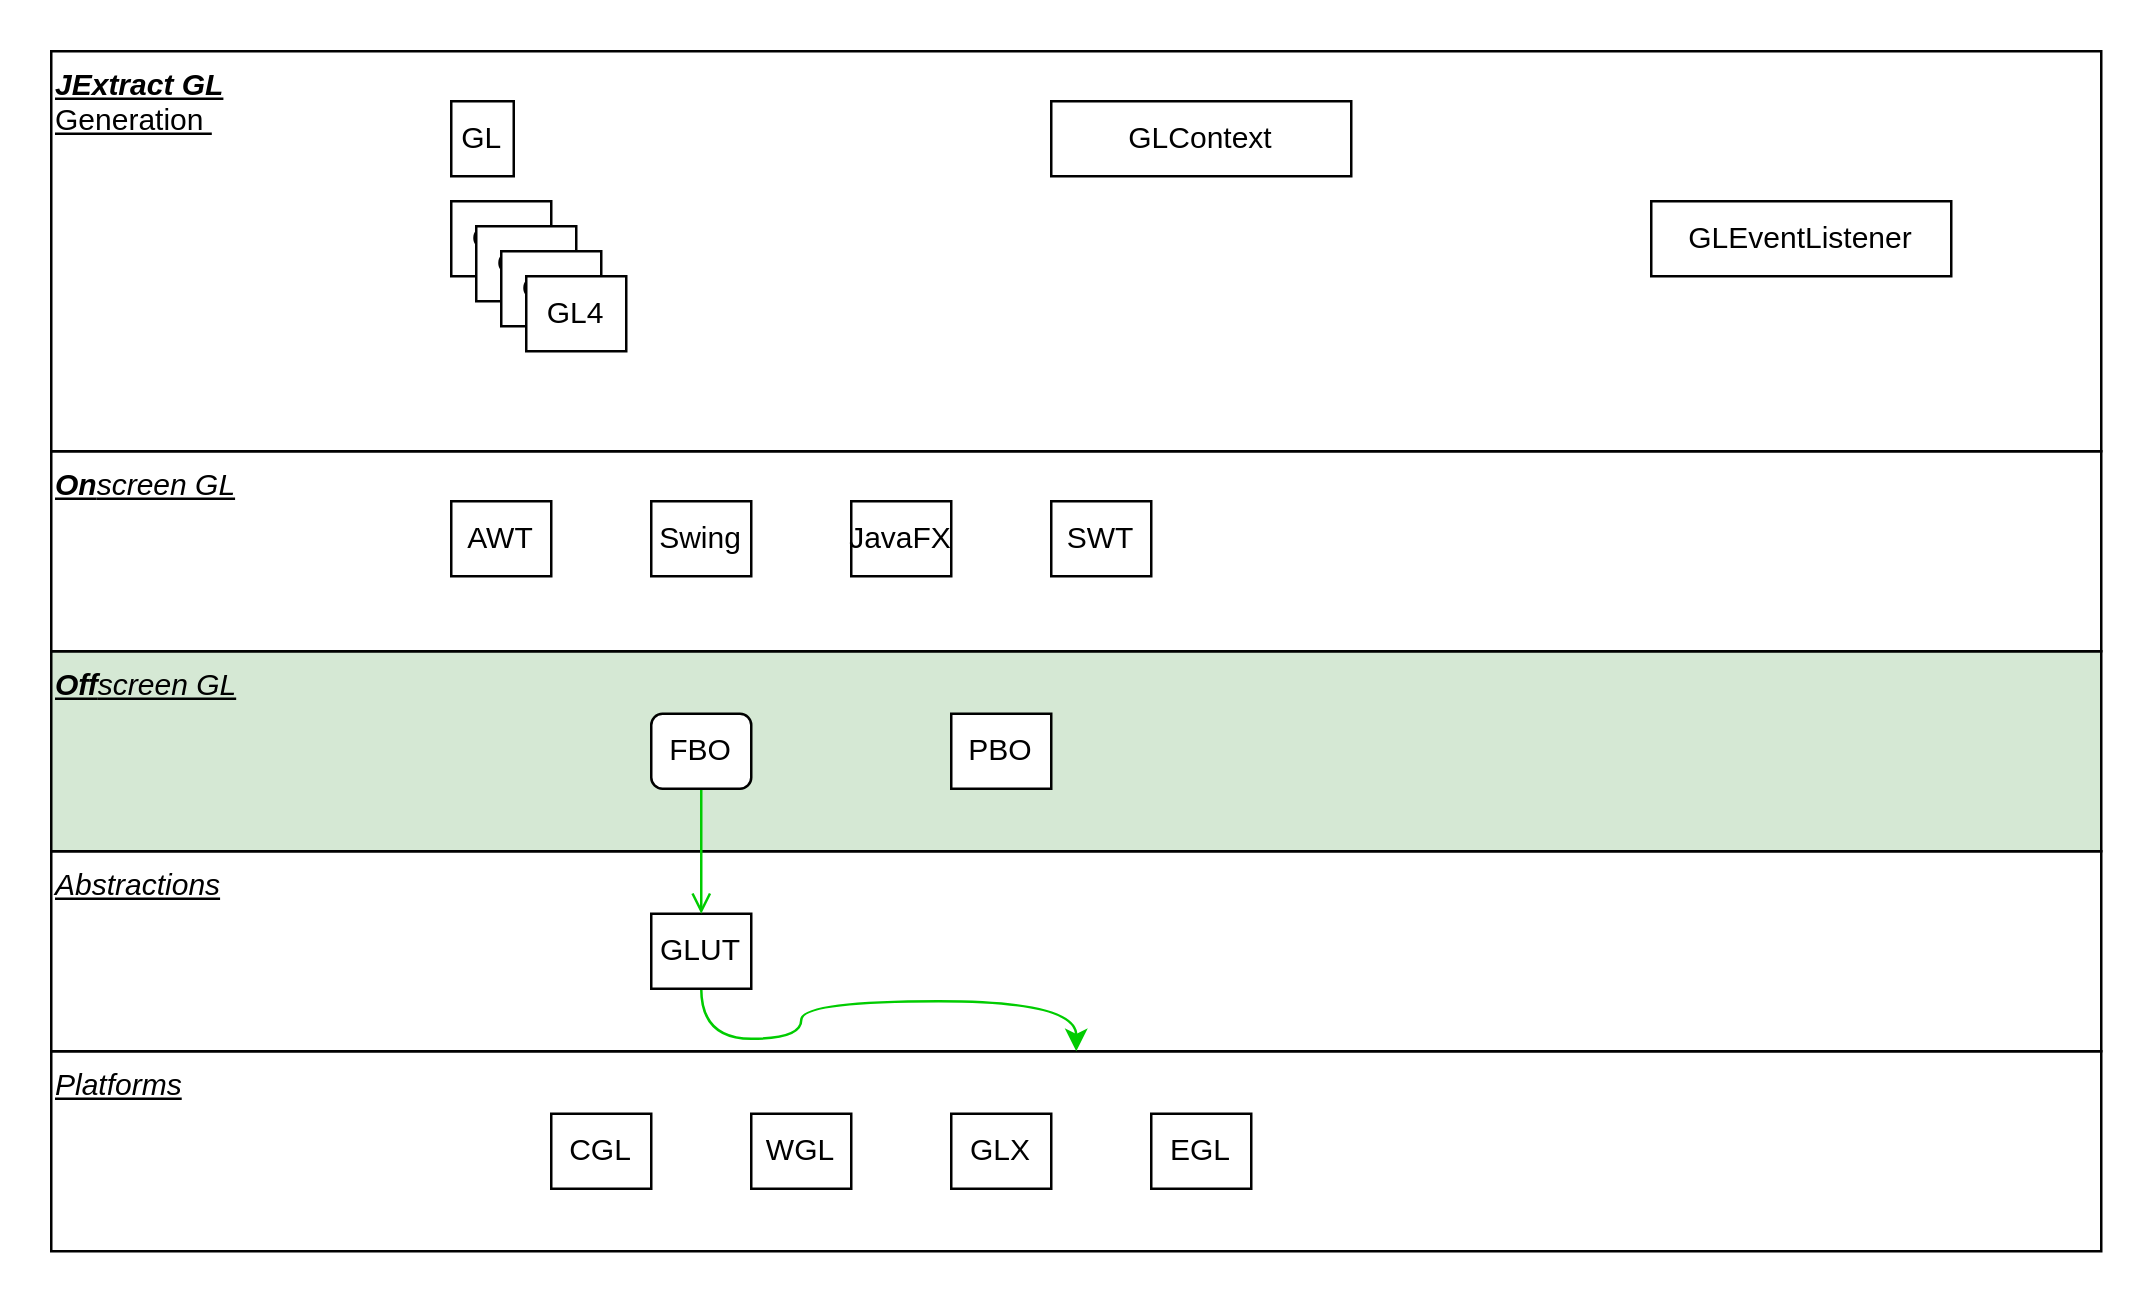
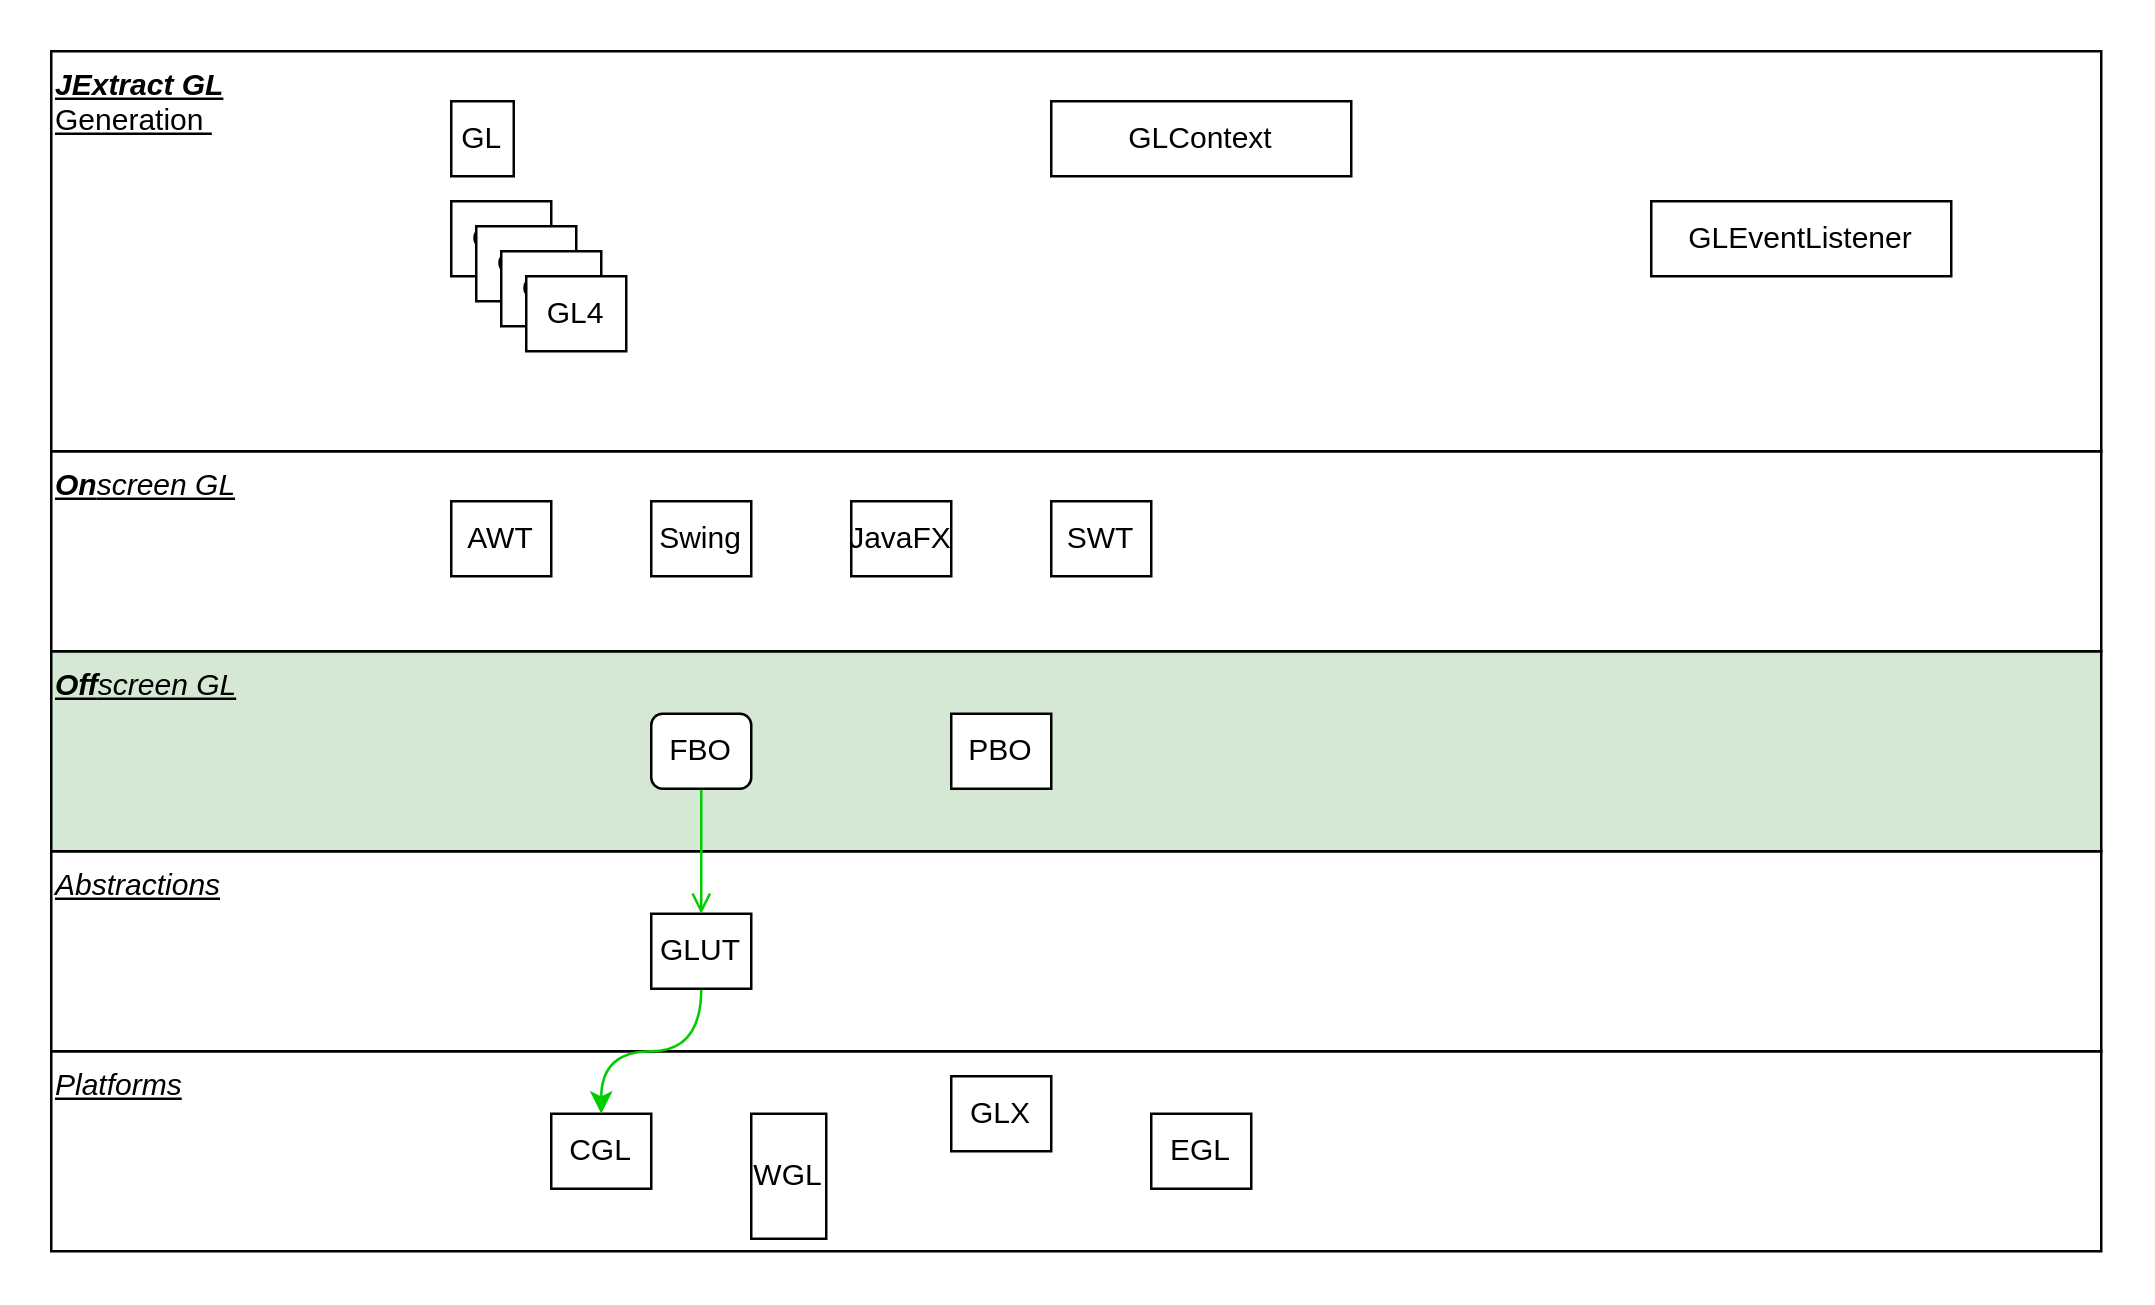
(880, 1002) -> (657, 1051)
(801, 1151) -> (789, 1176)
(1001, 1151) -> (1001, 1114)
